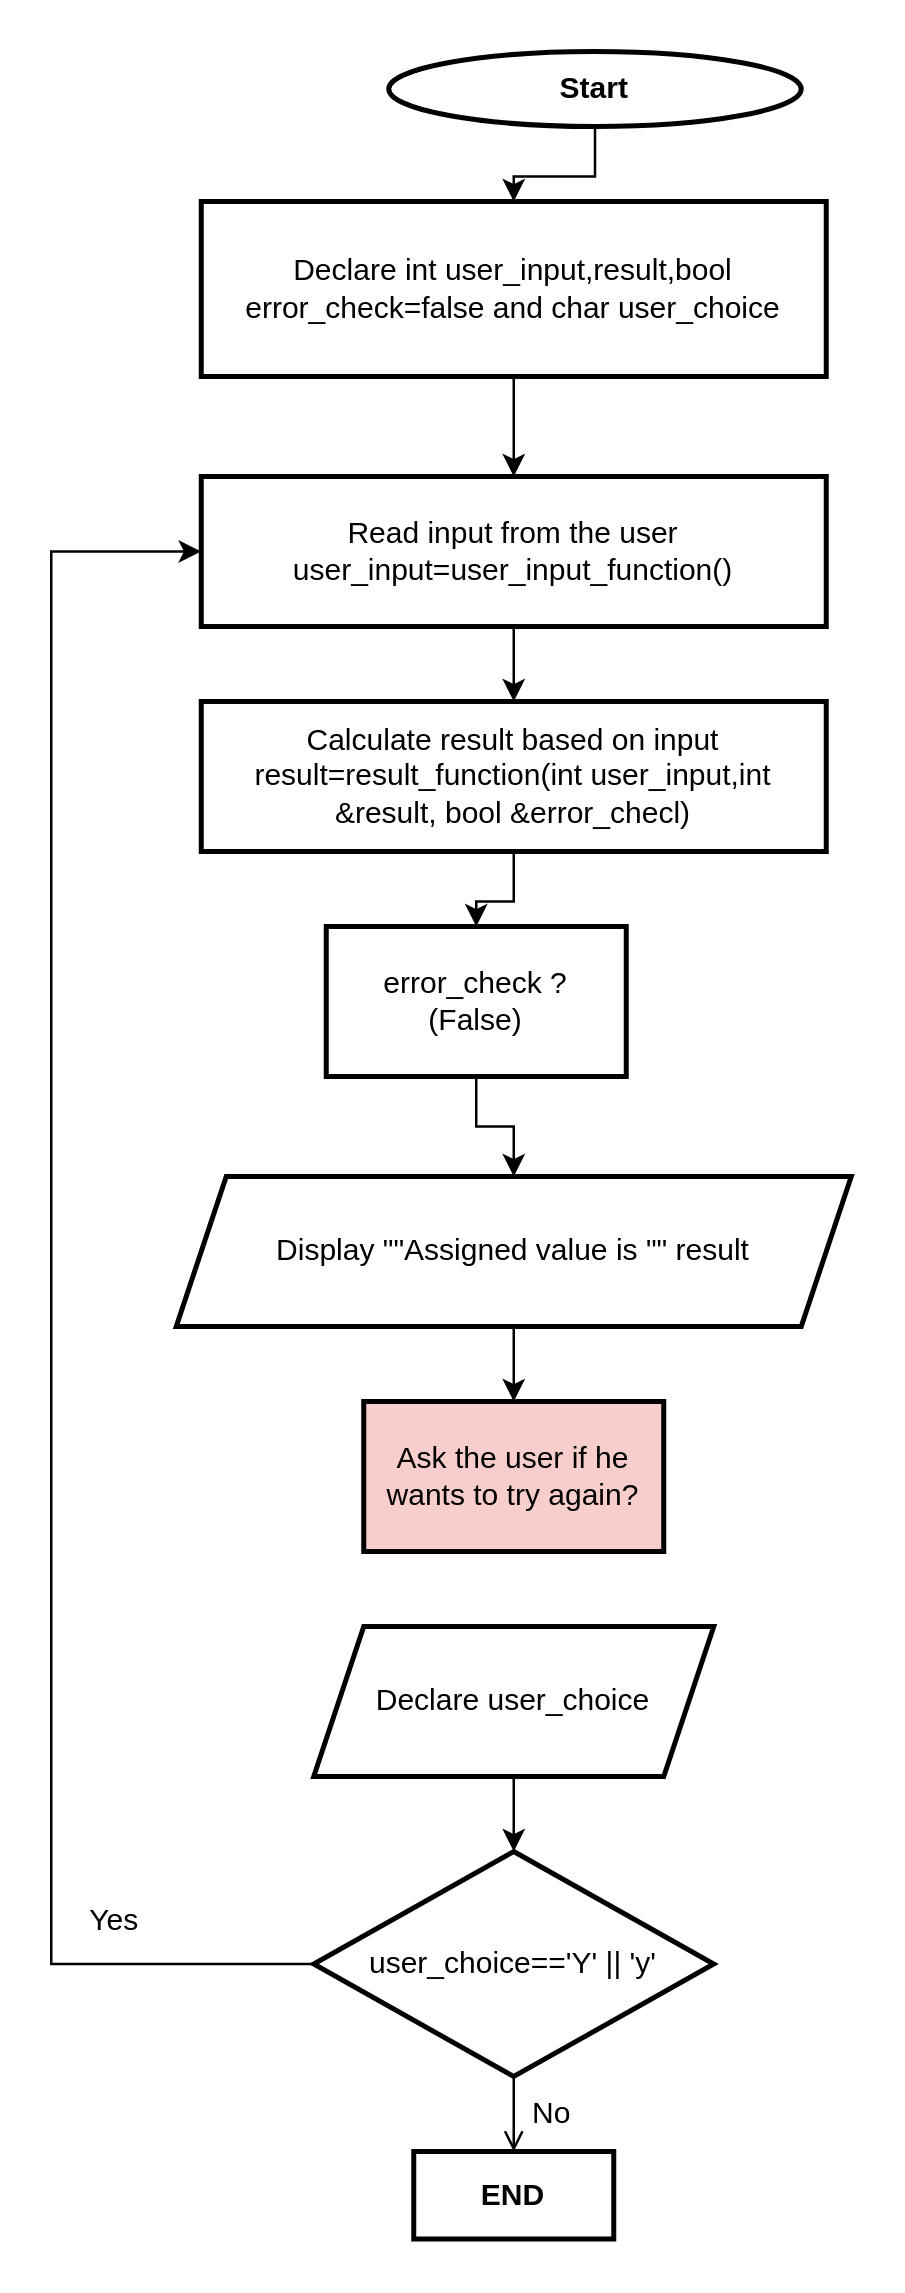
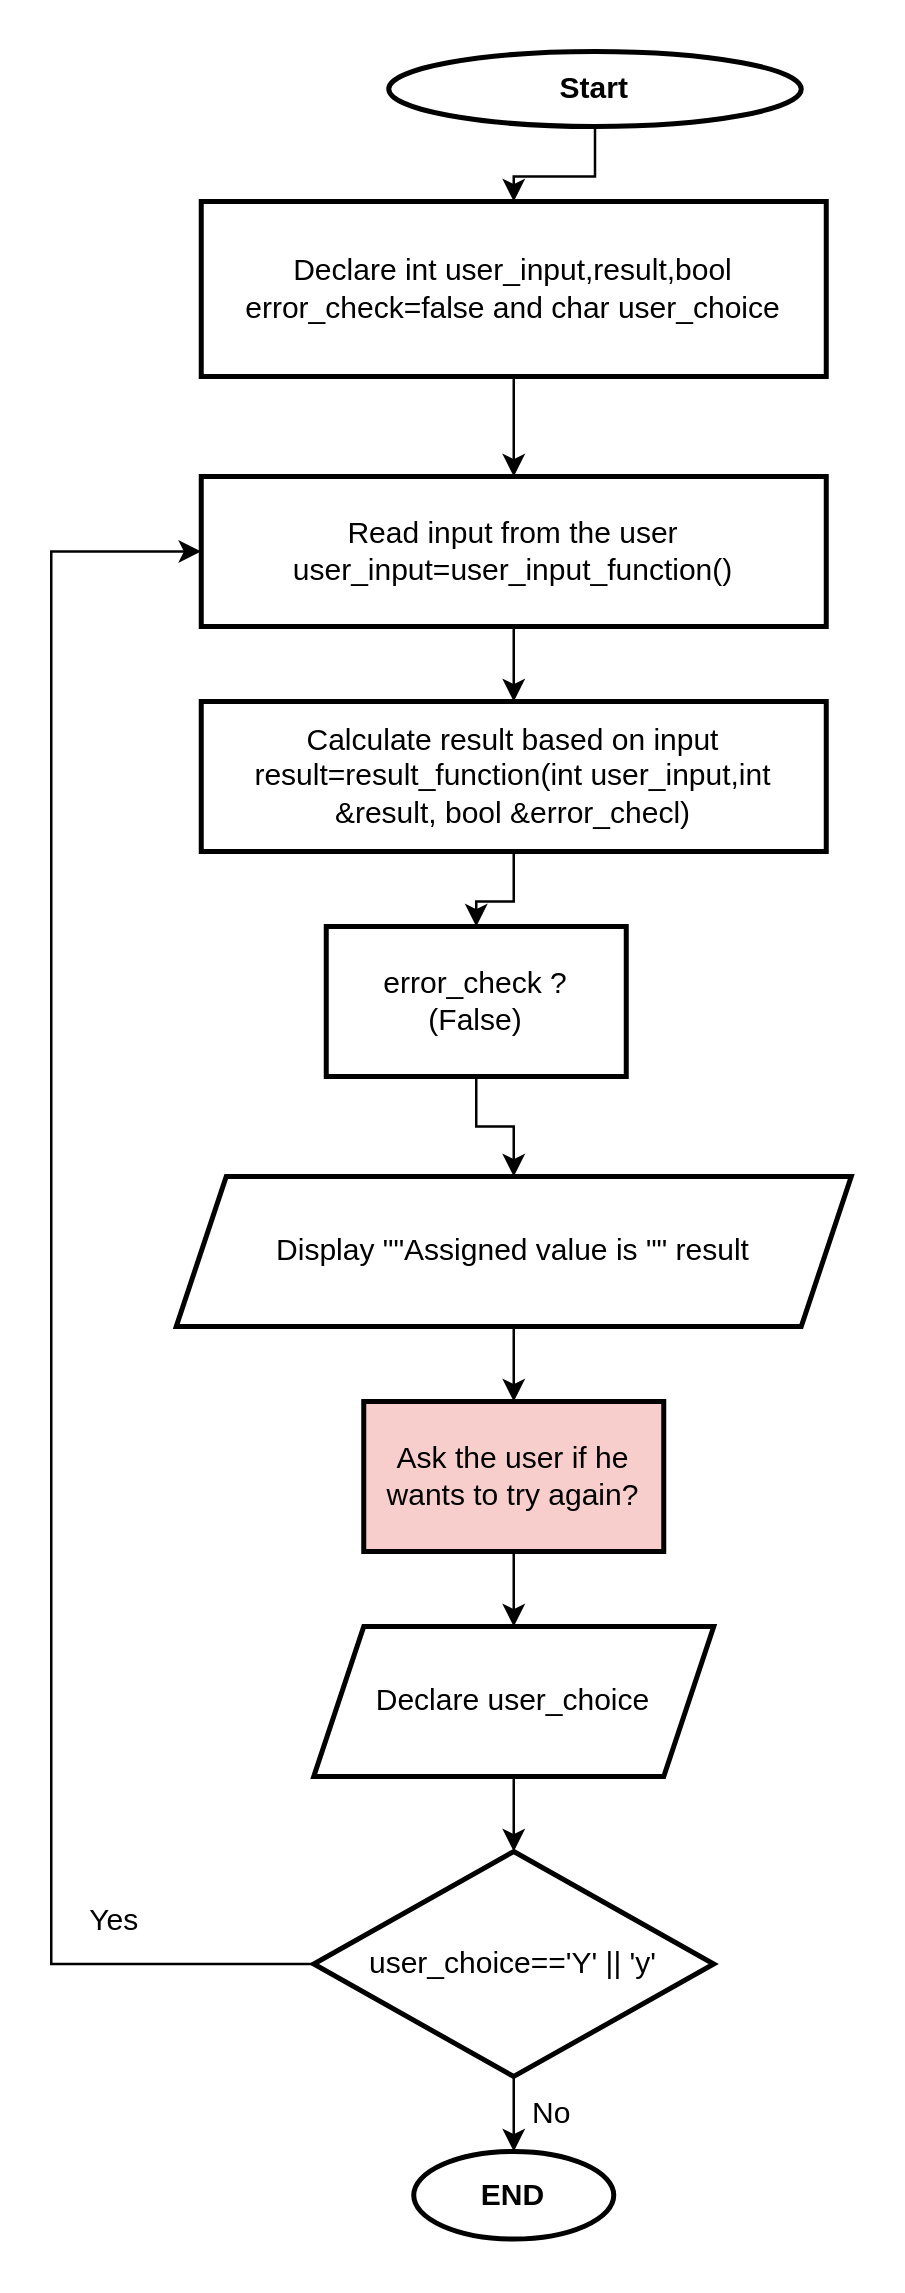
none -> (514, 1596)
(514, 2137) -> (514, 2133)
(514, 2195) -> (514, 2195)
